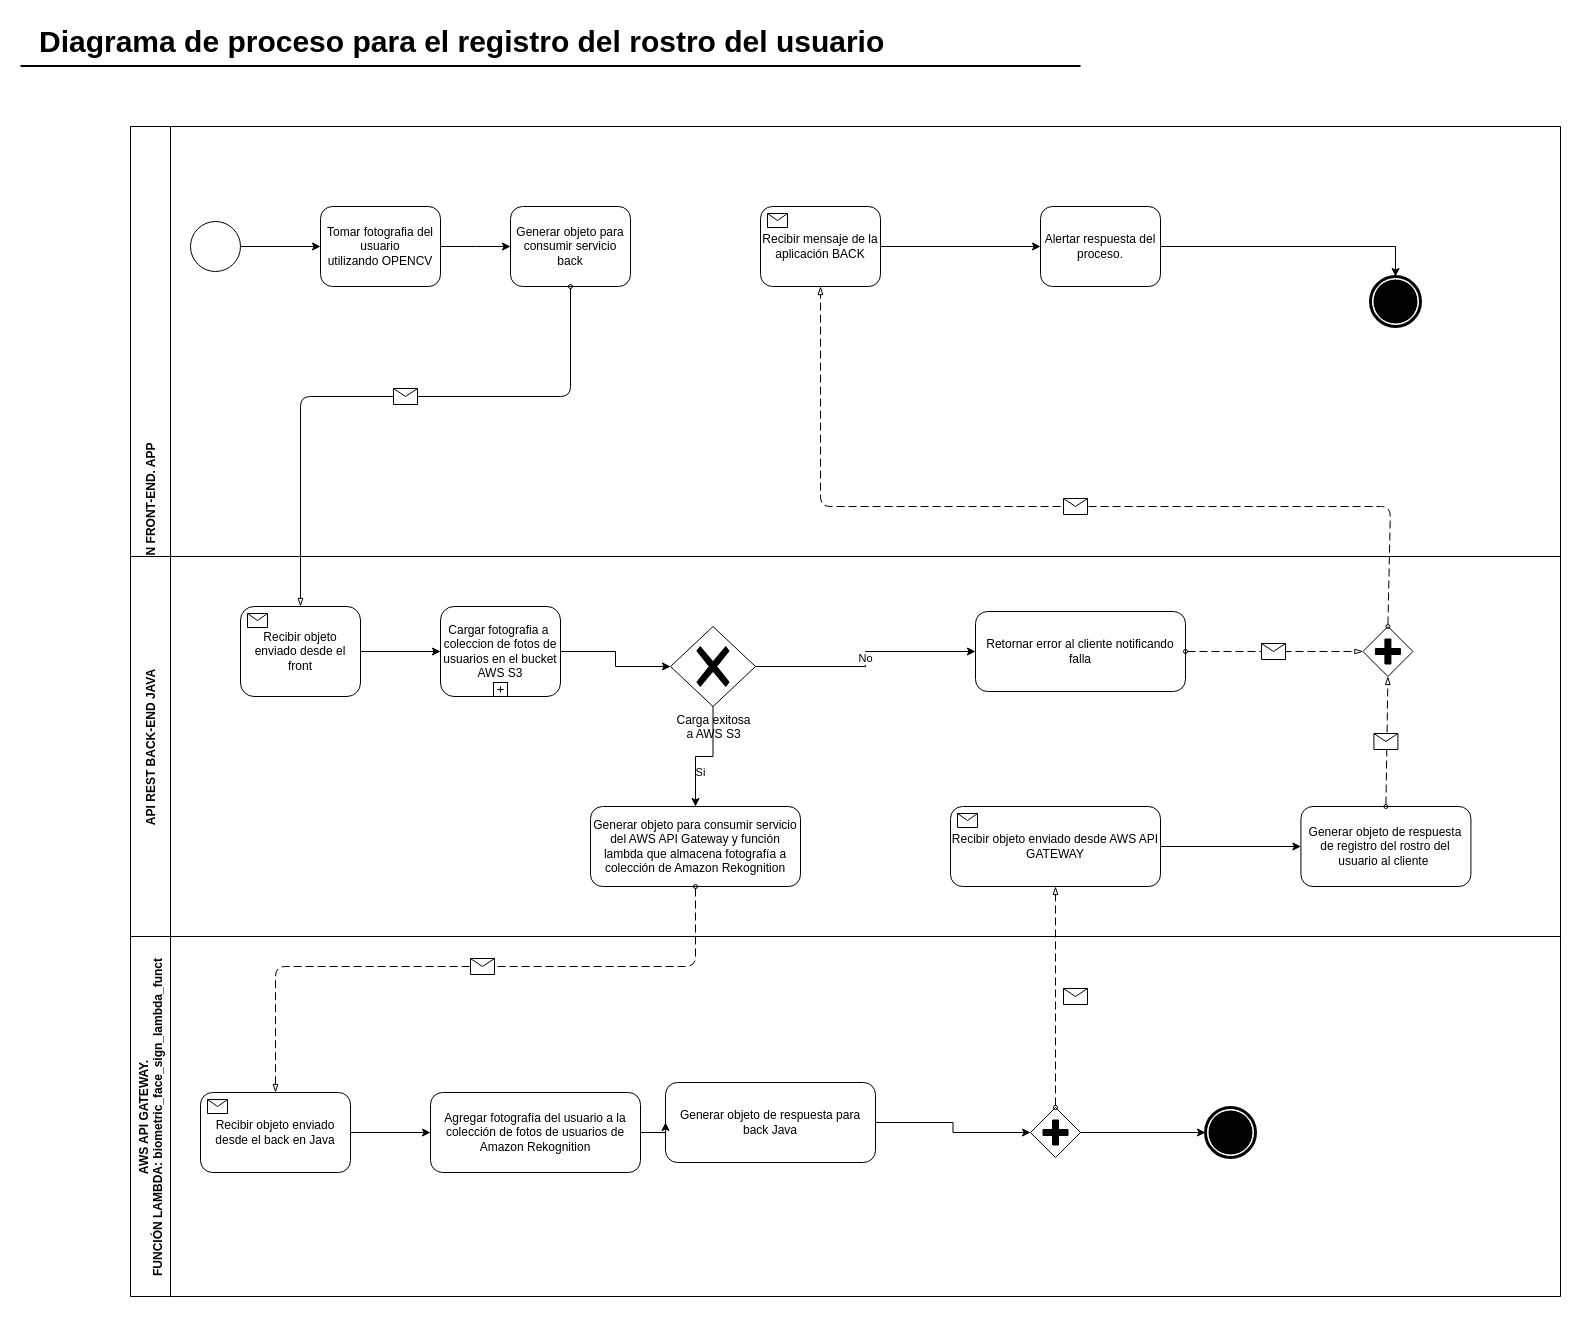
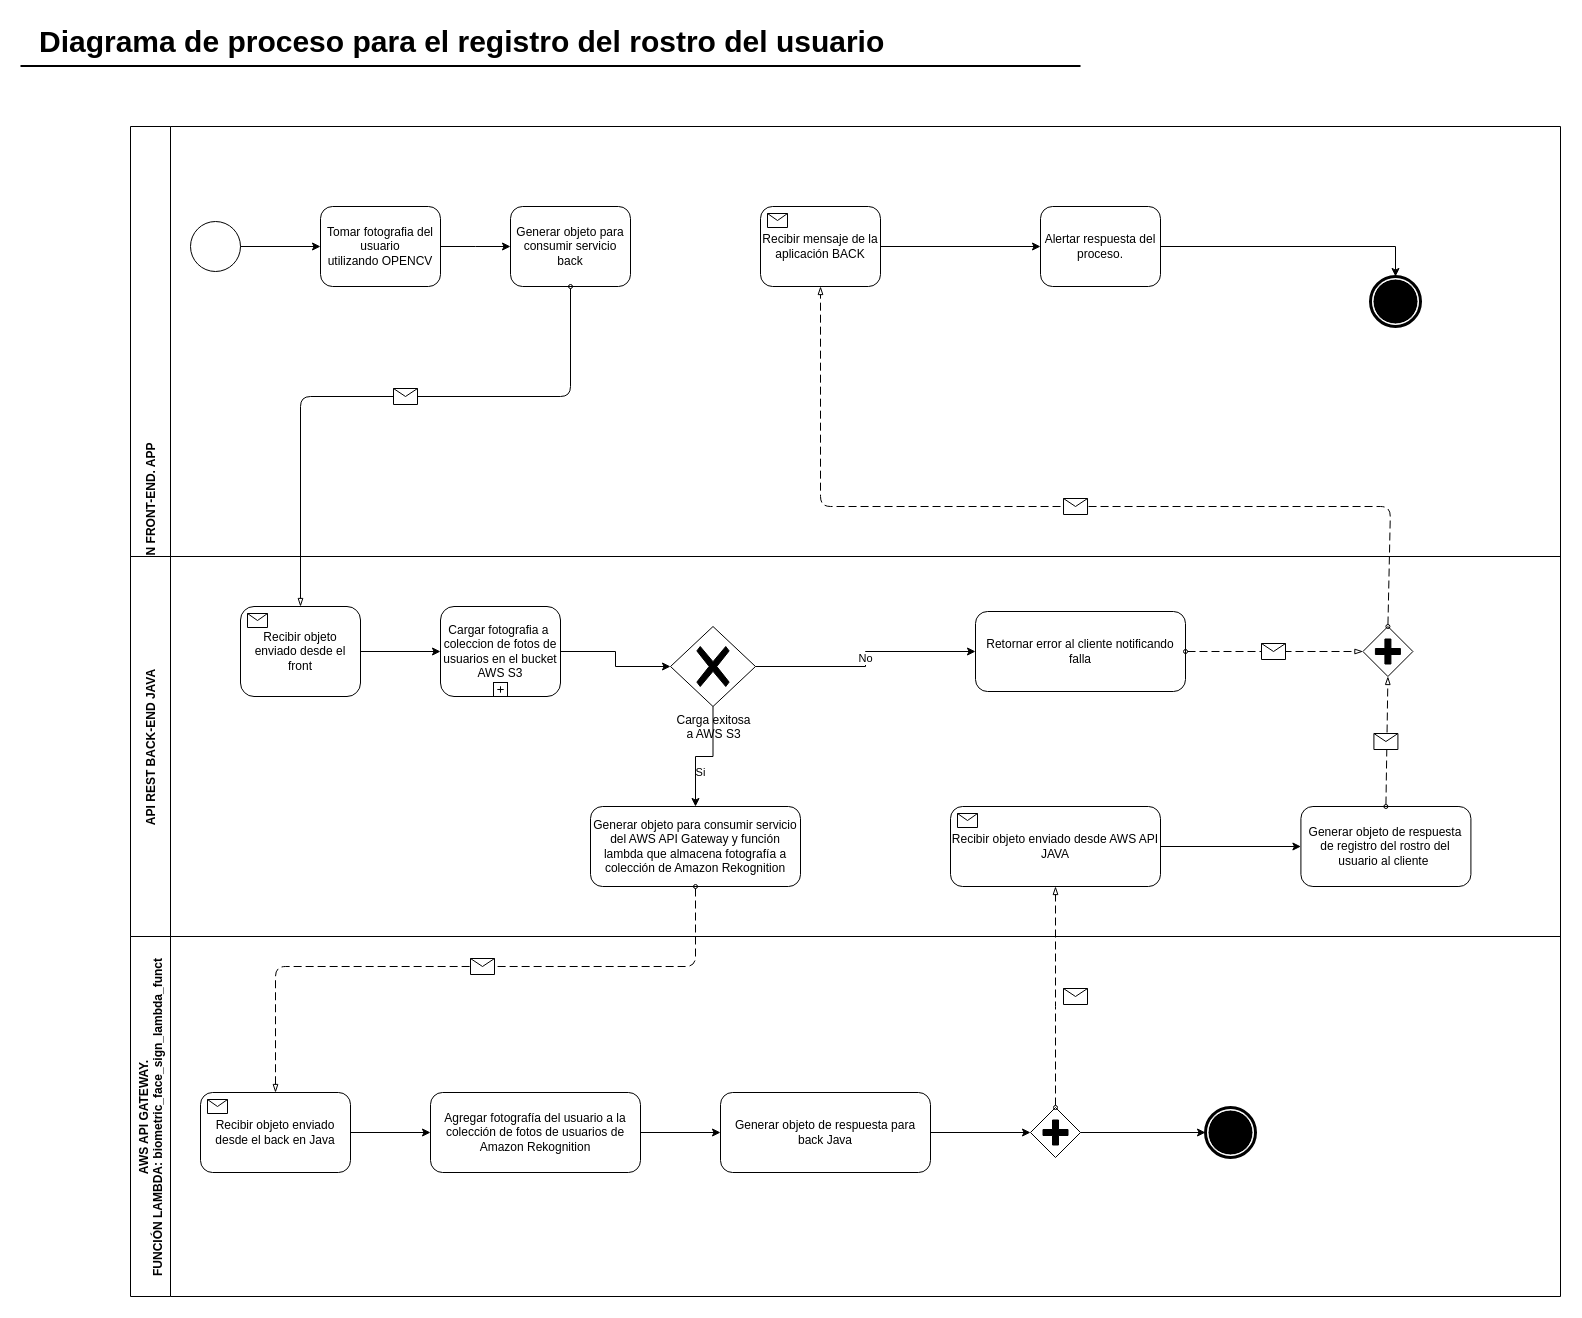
(1056, 847) -> (1056, 847)
(771, 1123) -> (826, 1133)
